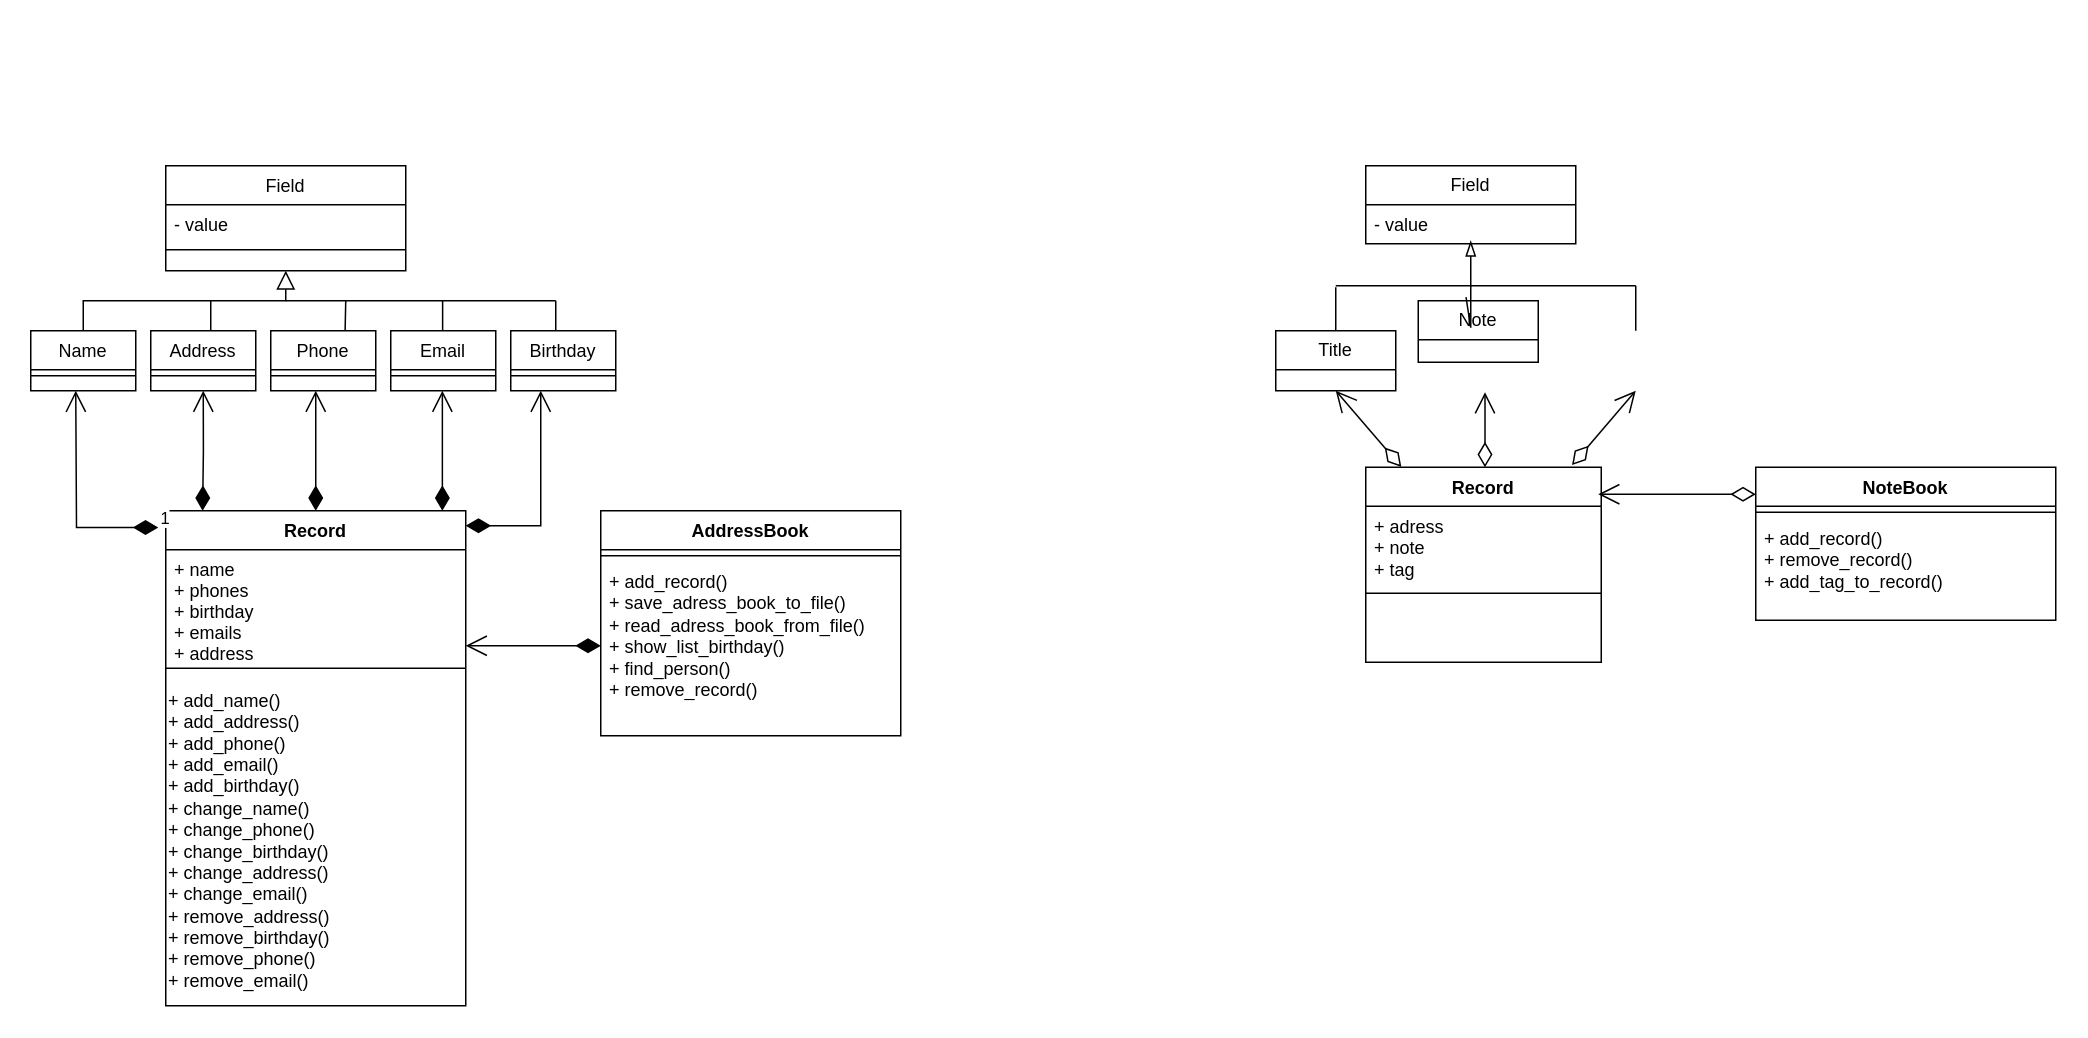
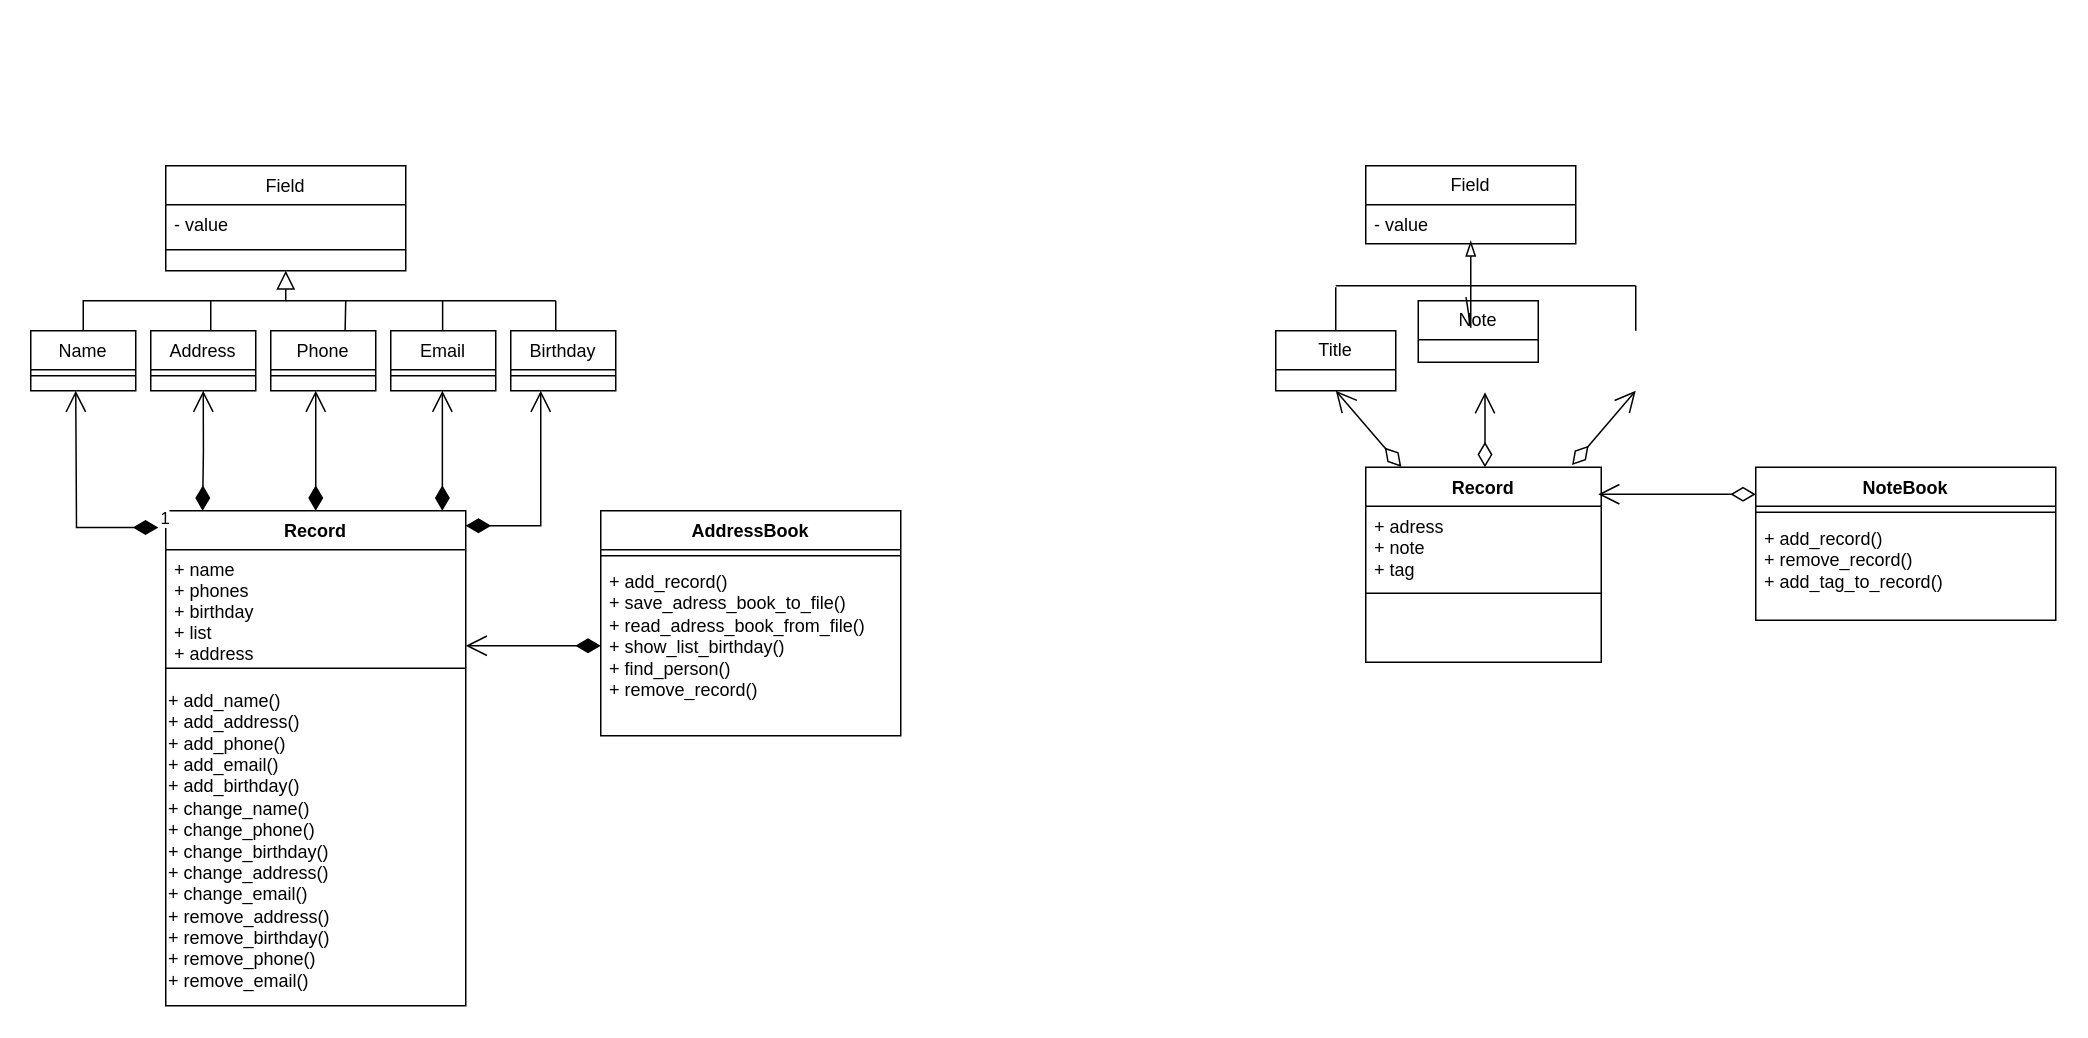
(202, 570) -> (202, 570)
